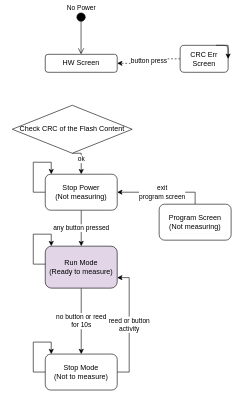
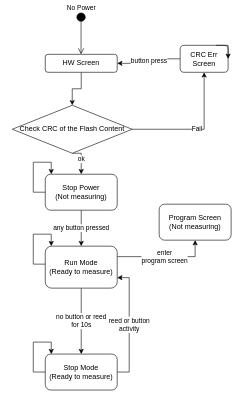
(173, 59) -> (173, 59)
none -> (72, 89)
none -> (196, 129)
(195, 192) -> none
none -> (162, 257)
(81, 267) -> (81, 267)
(81, 372) -> (81, 372)
